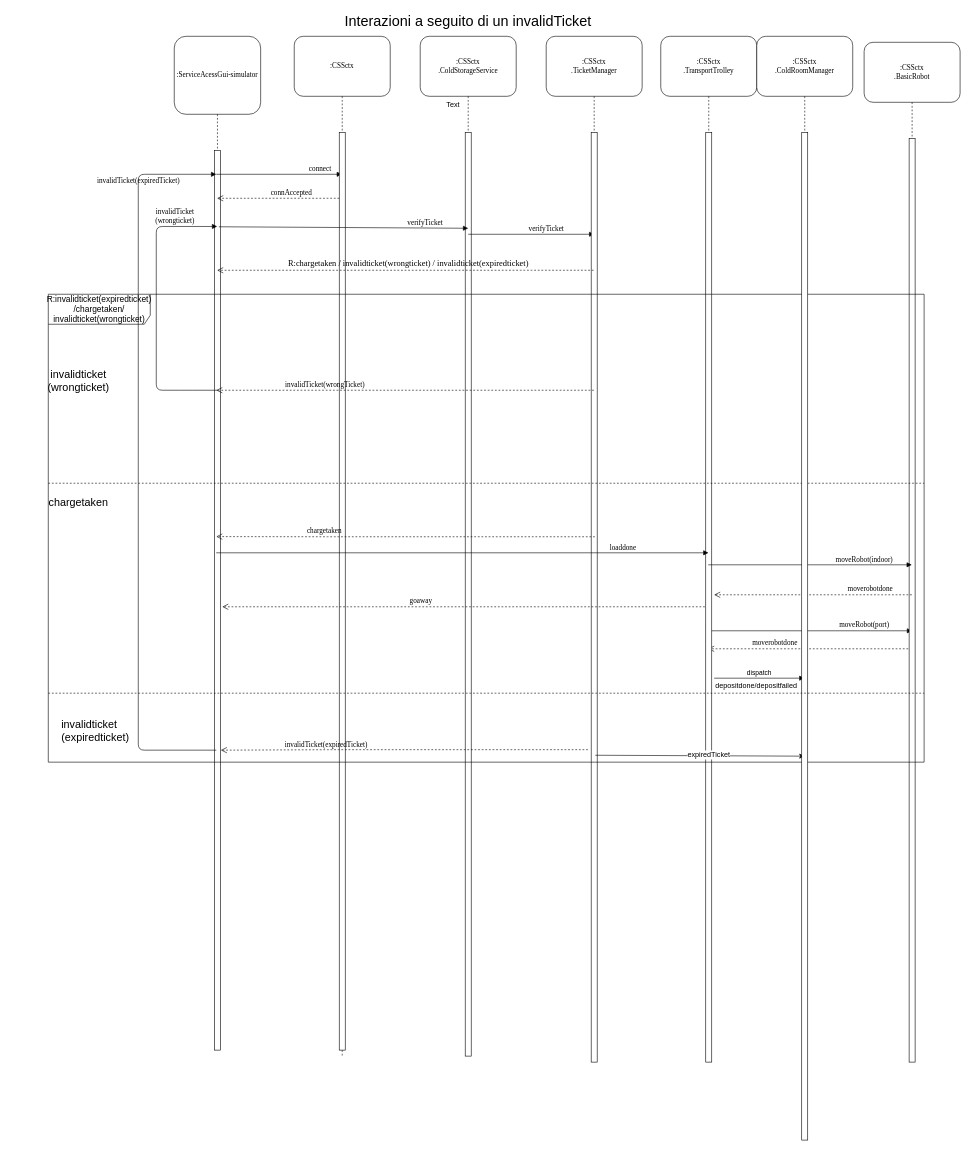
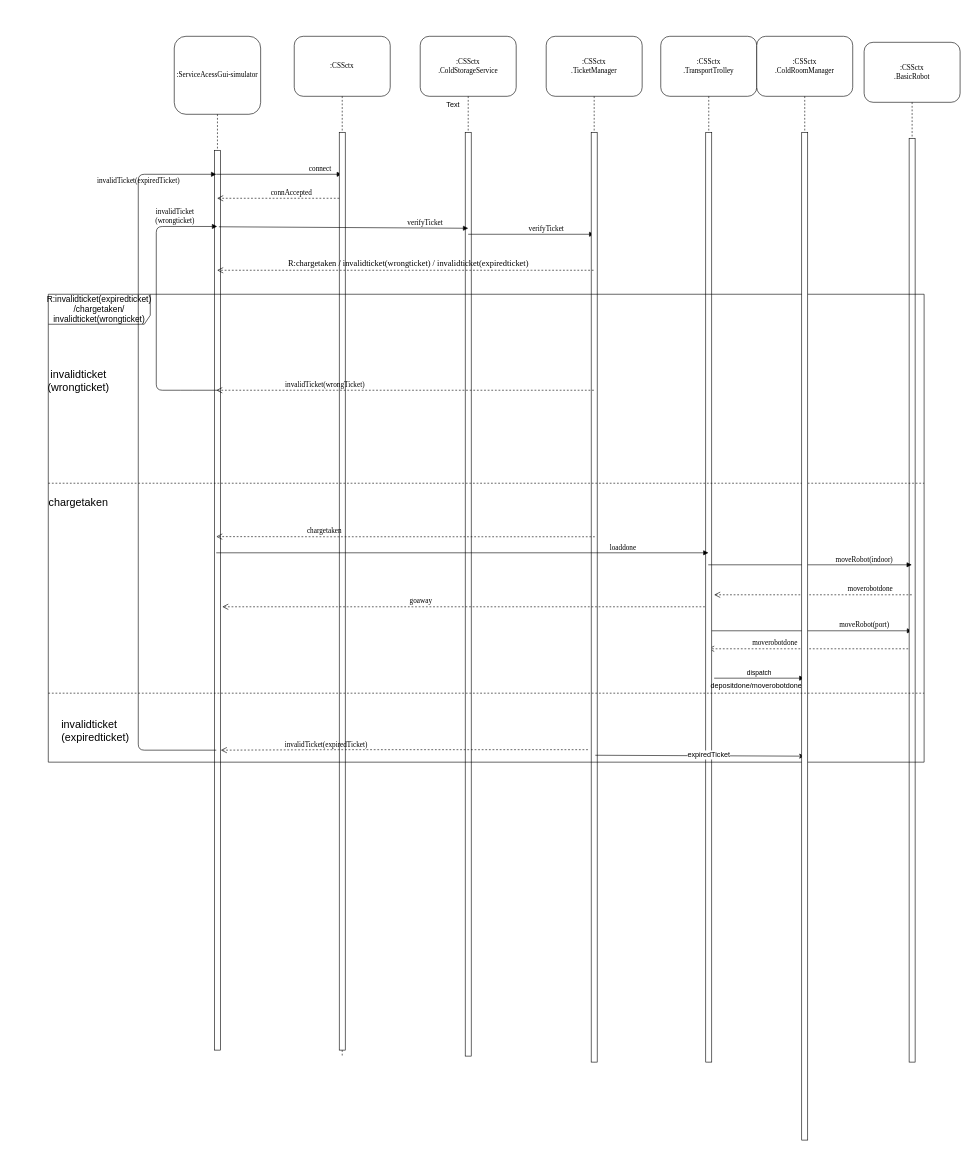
(468, 21) -> none
(757, 686) -> (757, 686)
